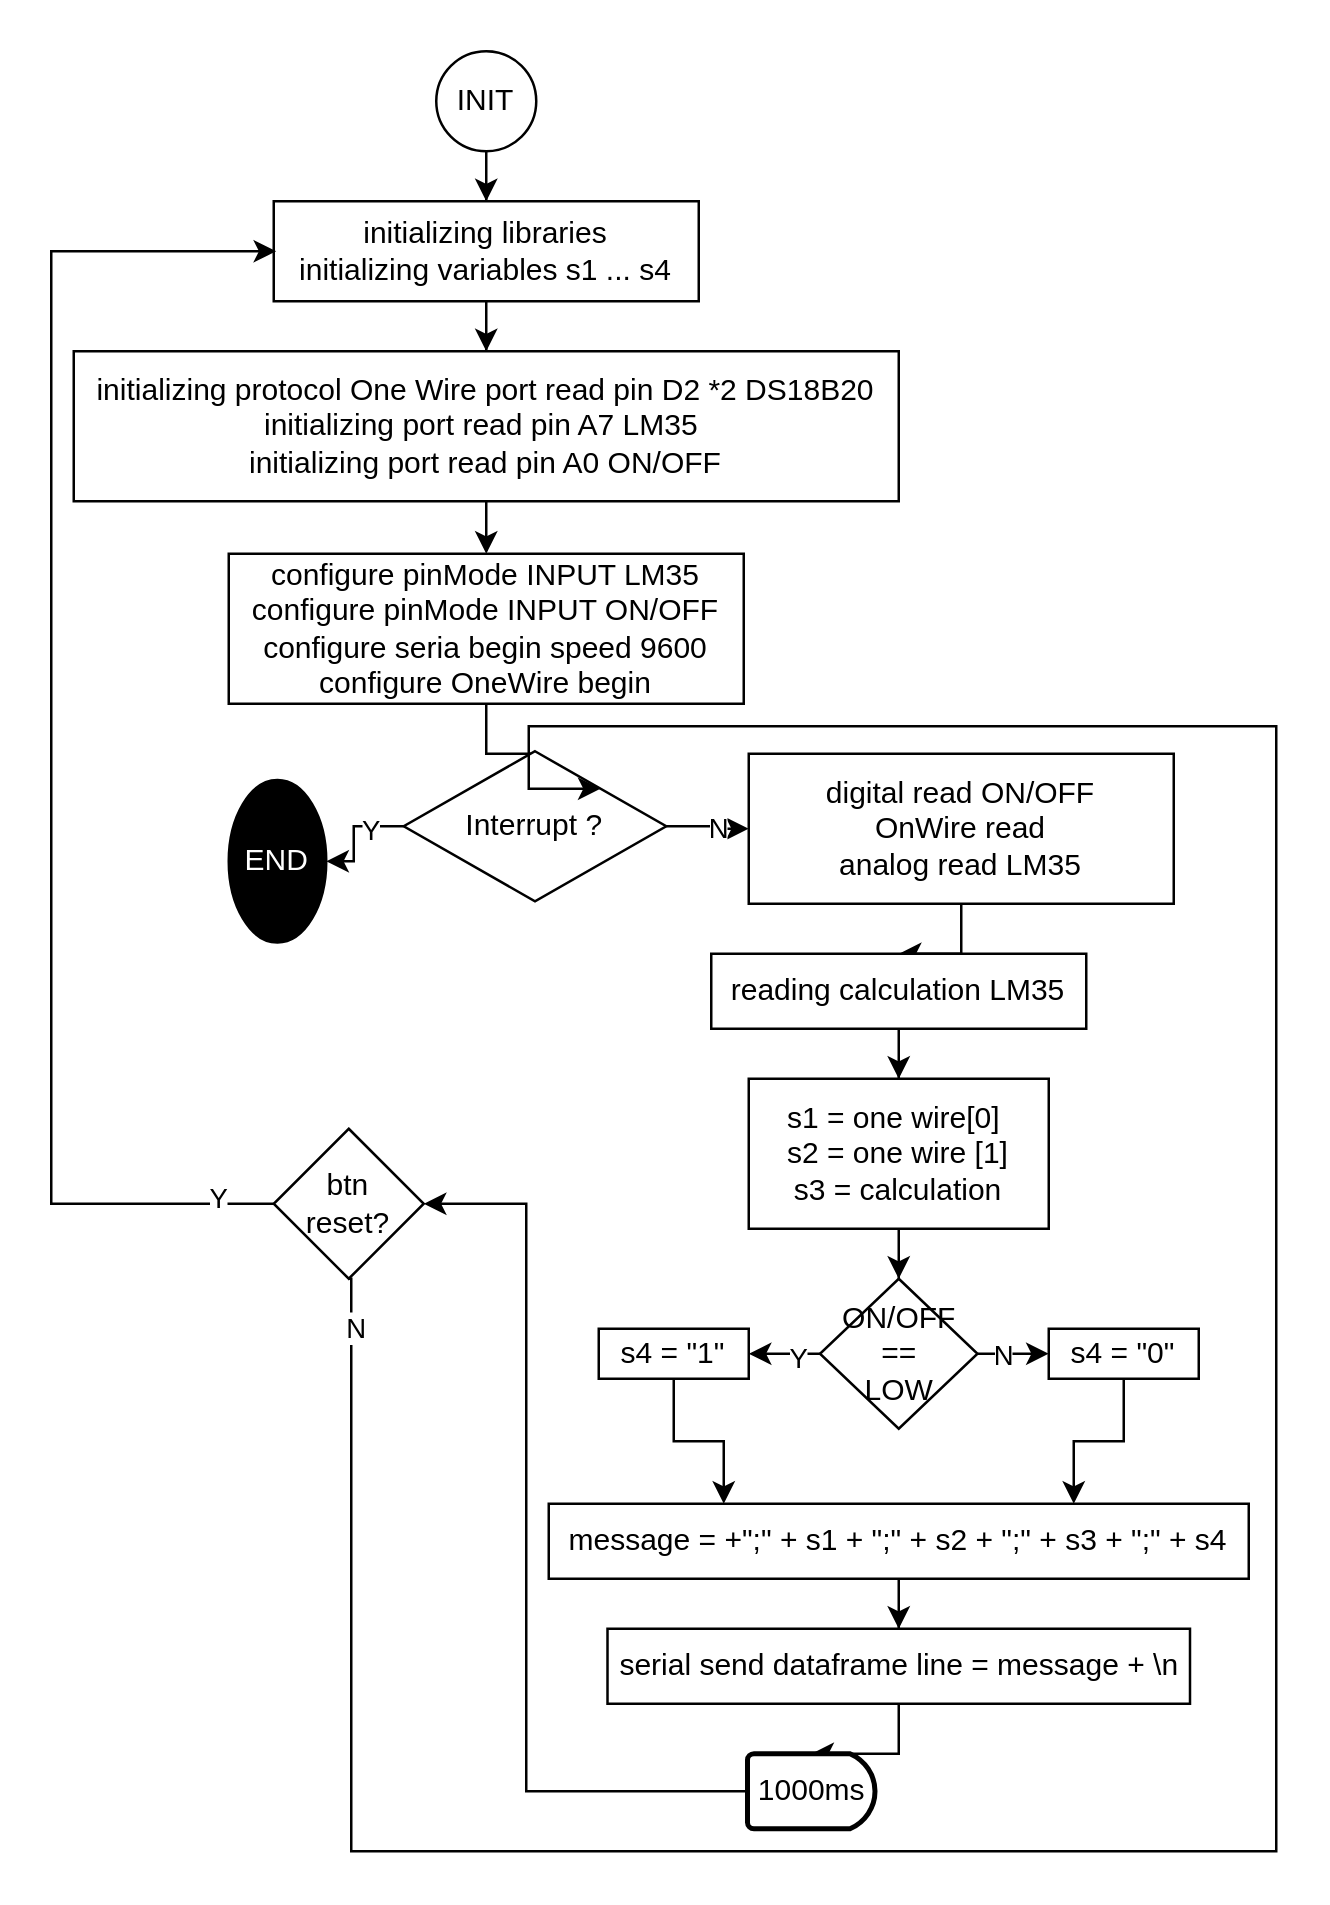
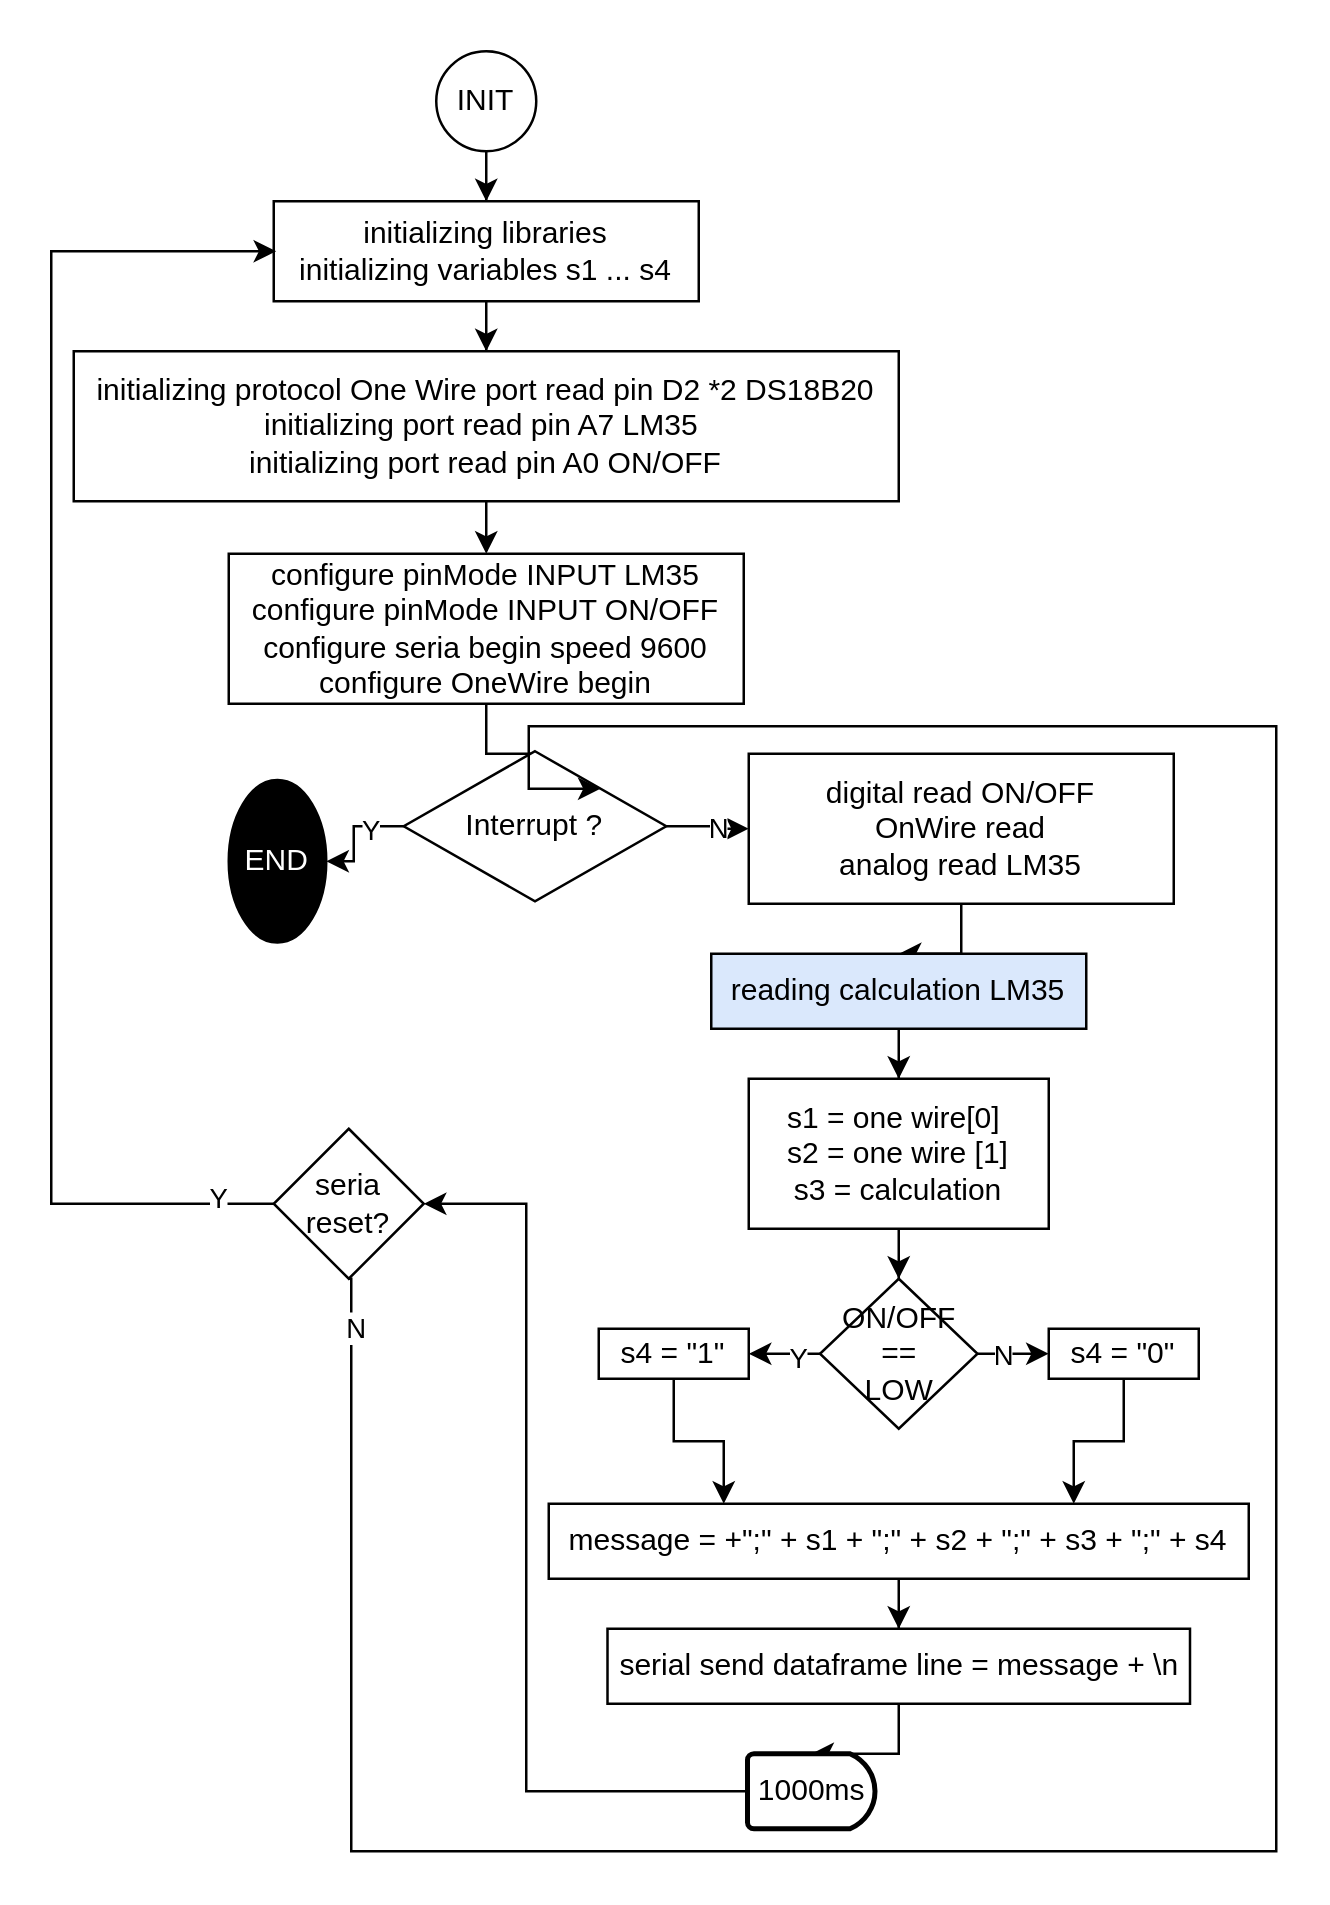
(899, 991) -> (899, 991)
(349, 1204) -> (349, 1204)
